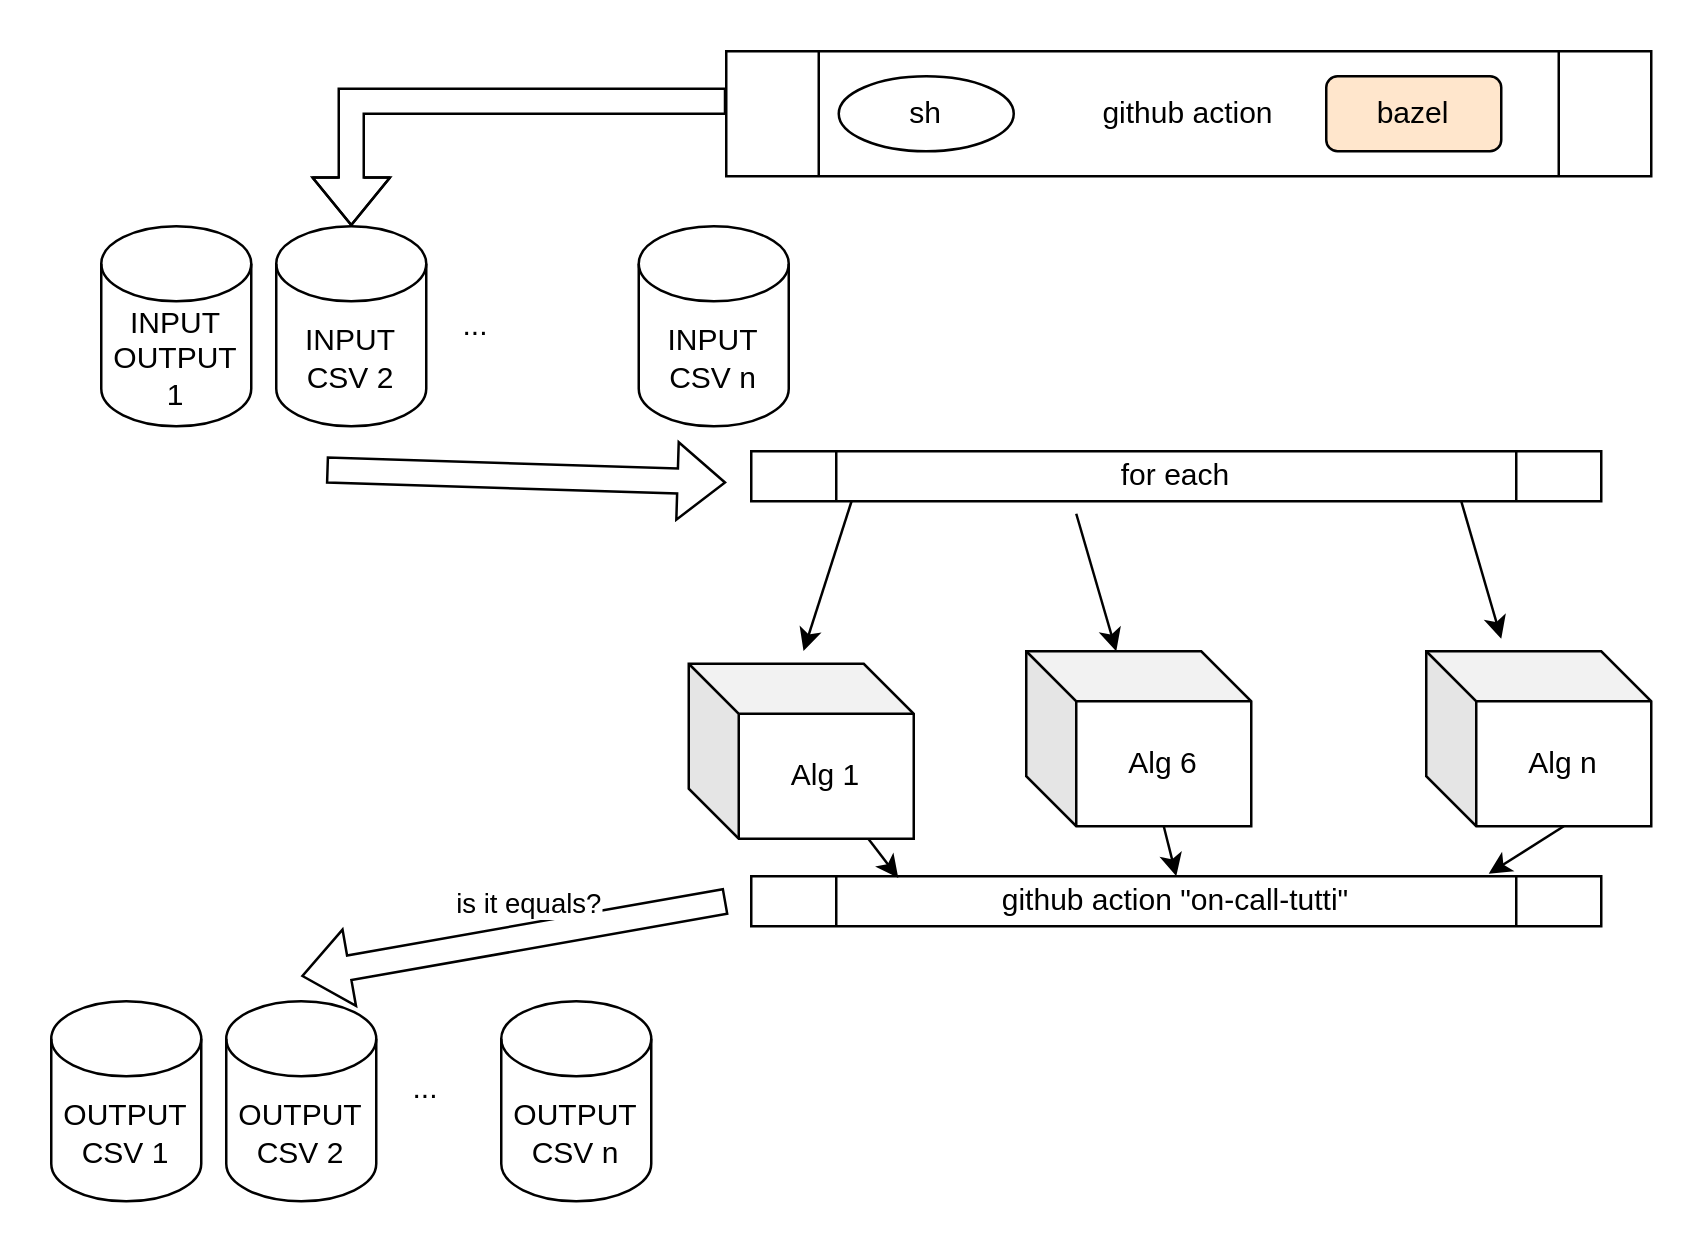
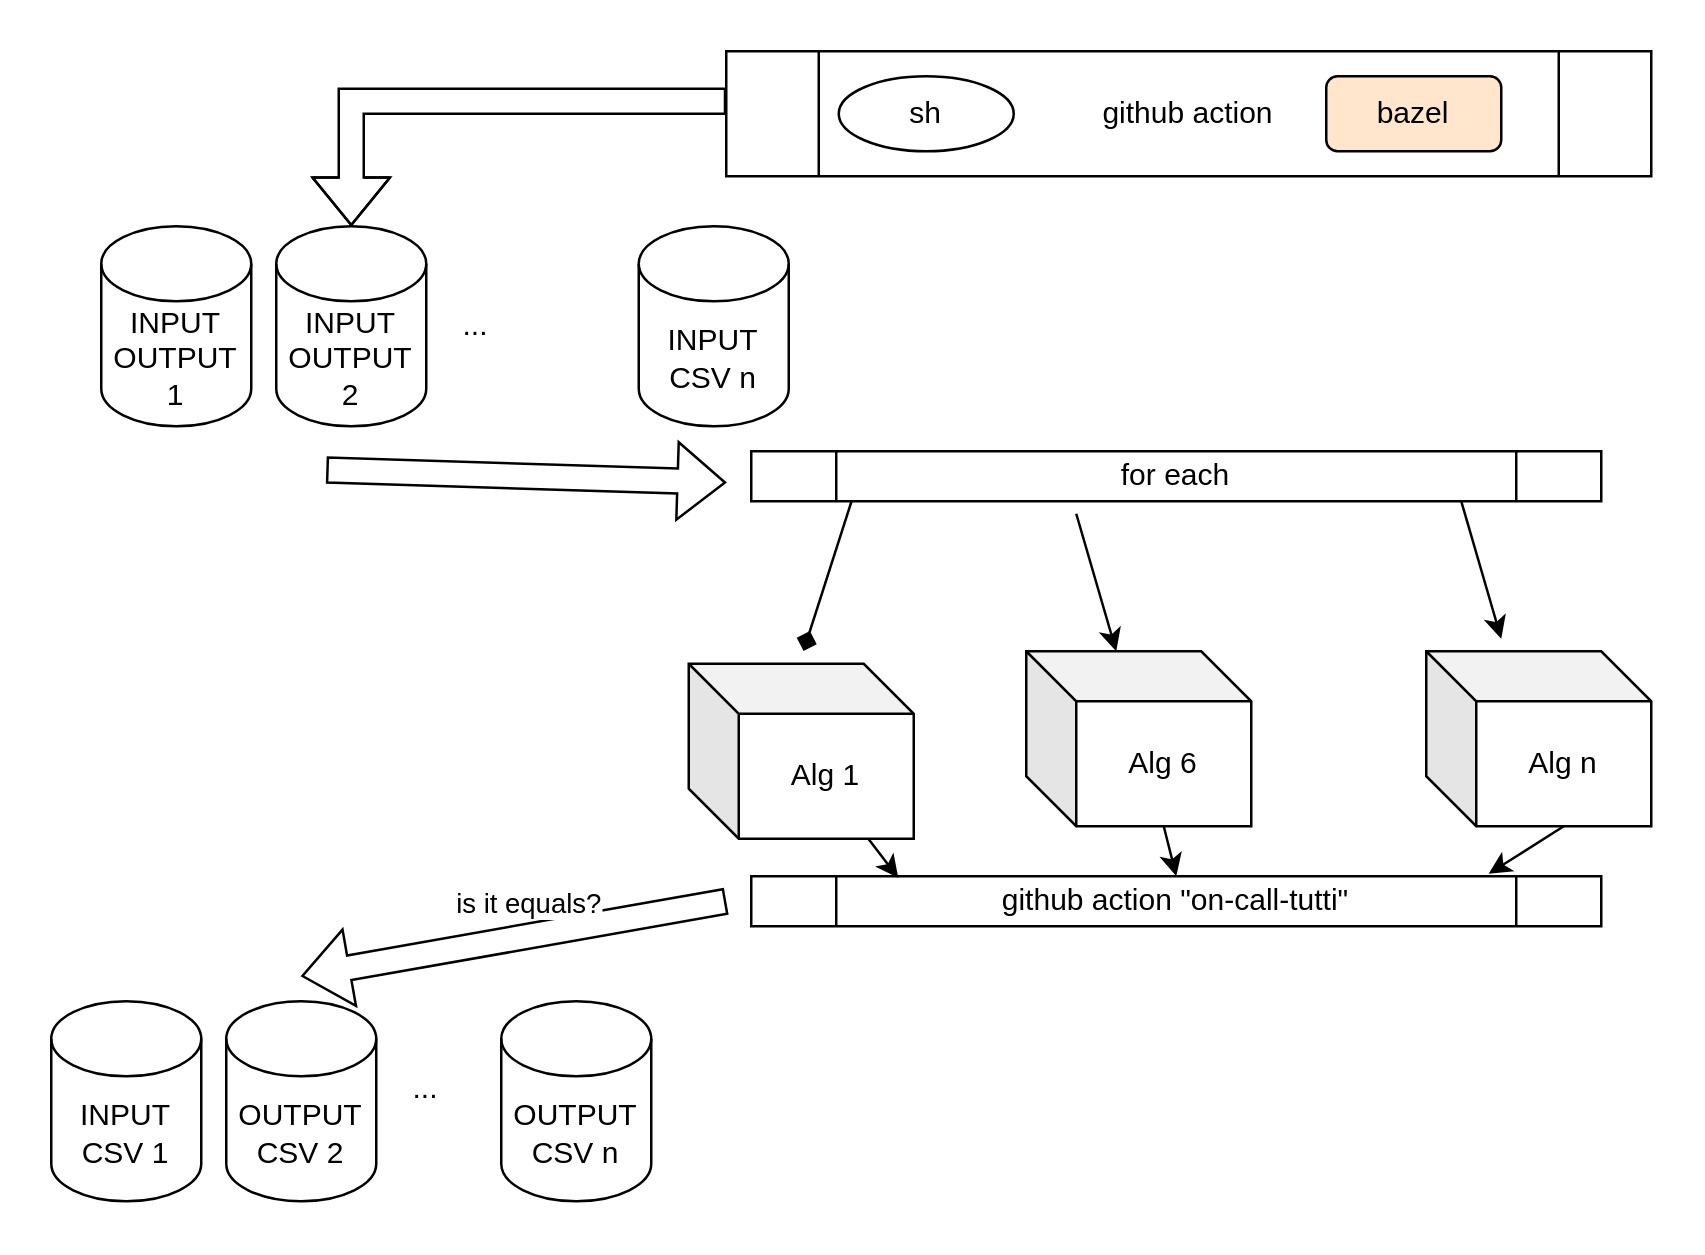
(351, 359) -> (351, 359)
(809, 633) -> (810, 632)
(126, 1134) -> (126, 1134)
